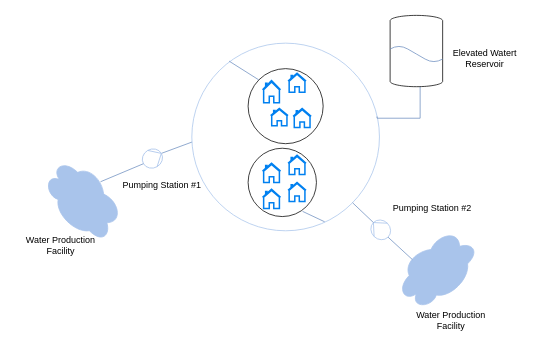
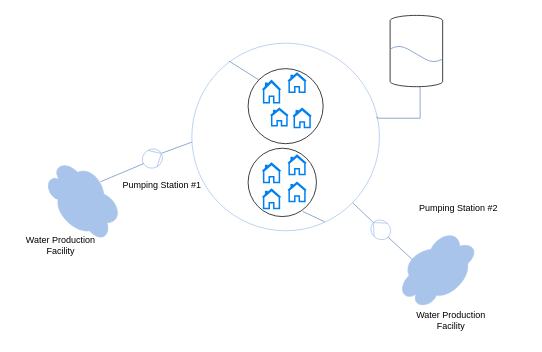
(484, 58) -> none
(432, 208) -> (458, 208)
